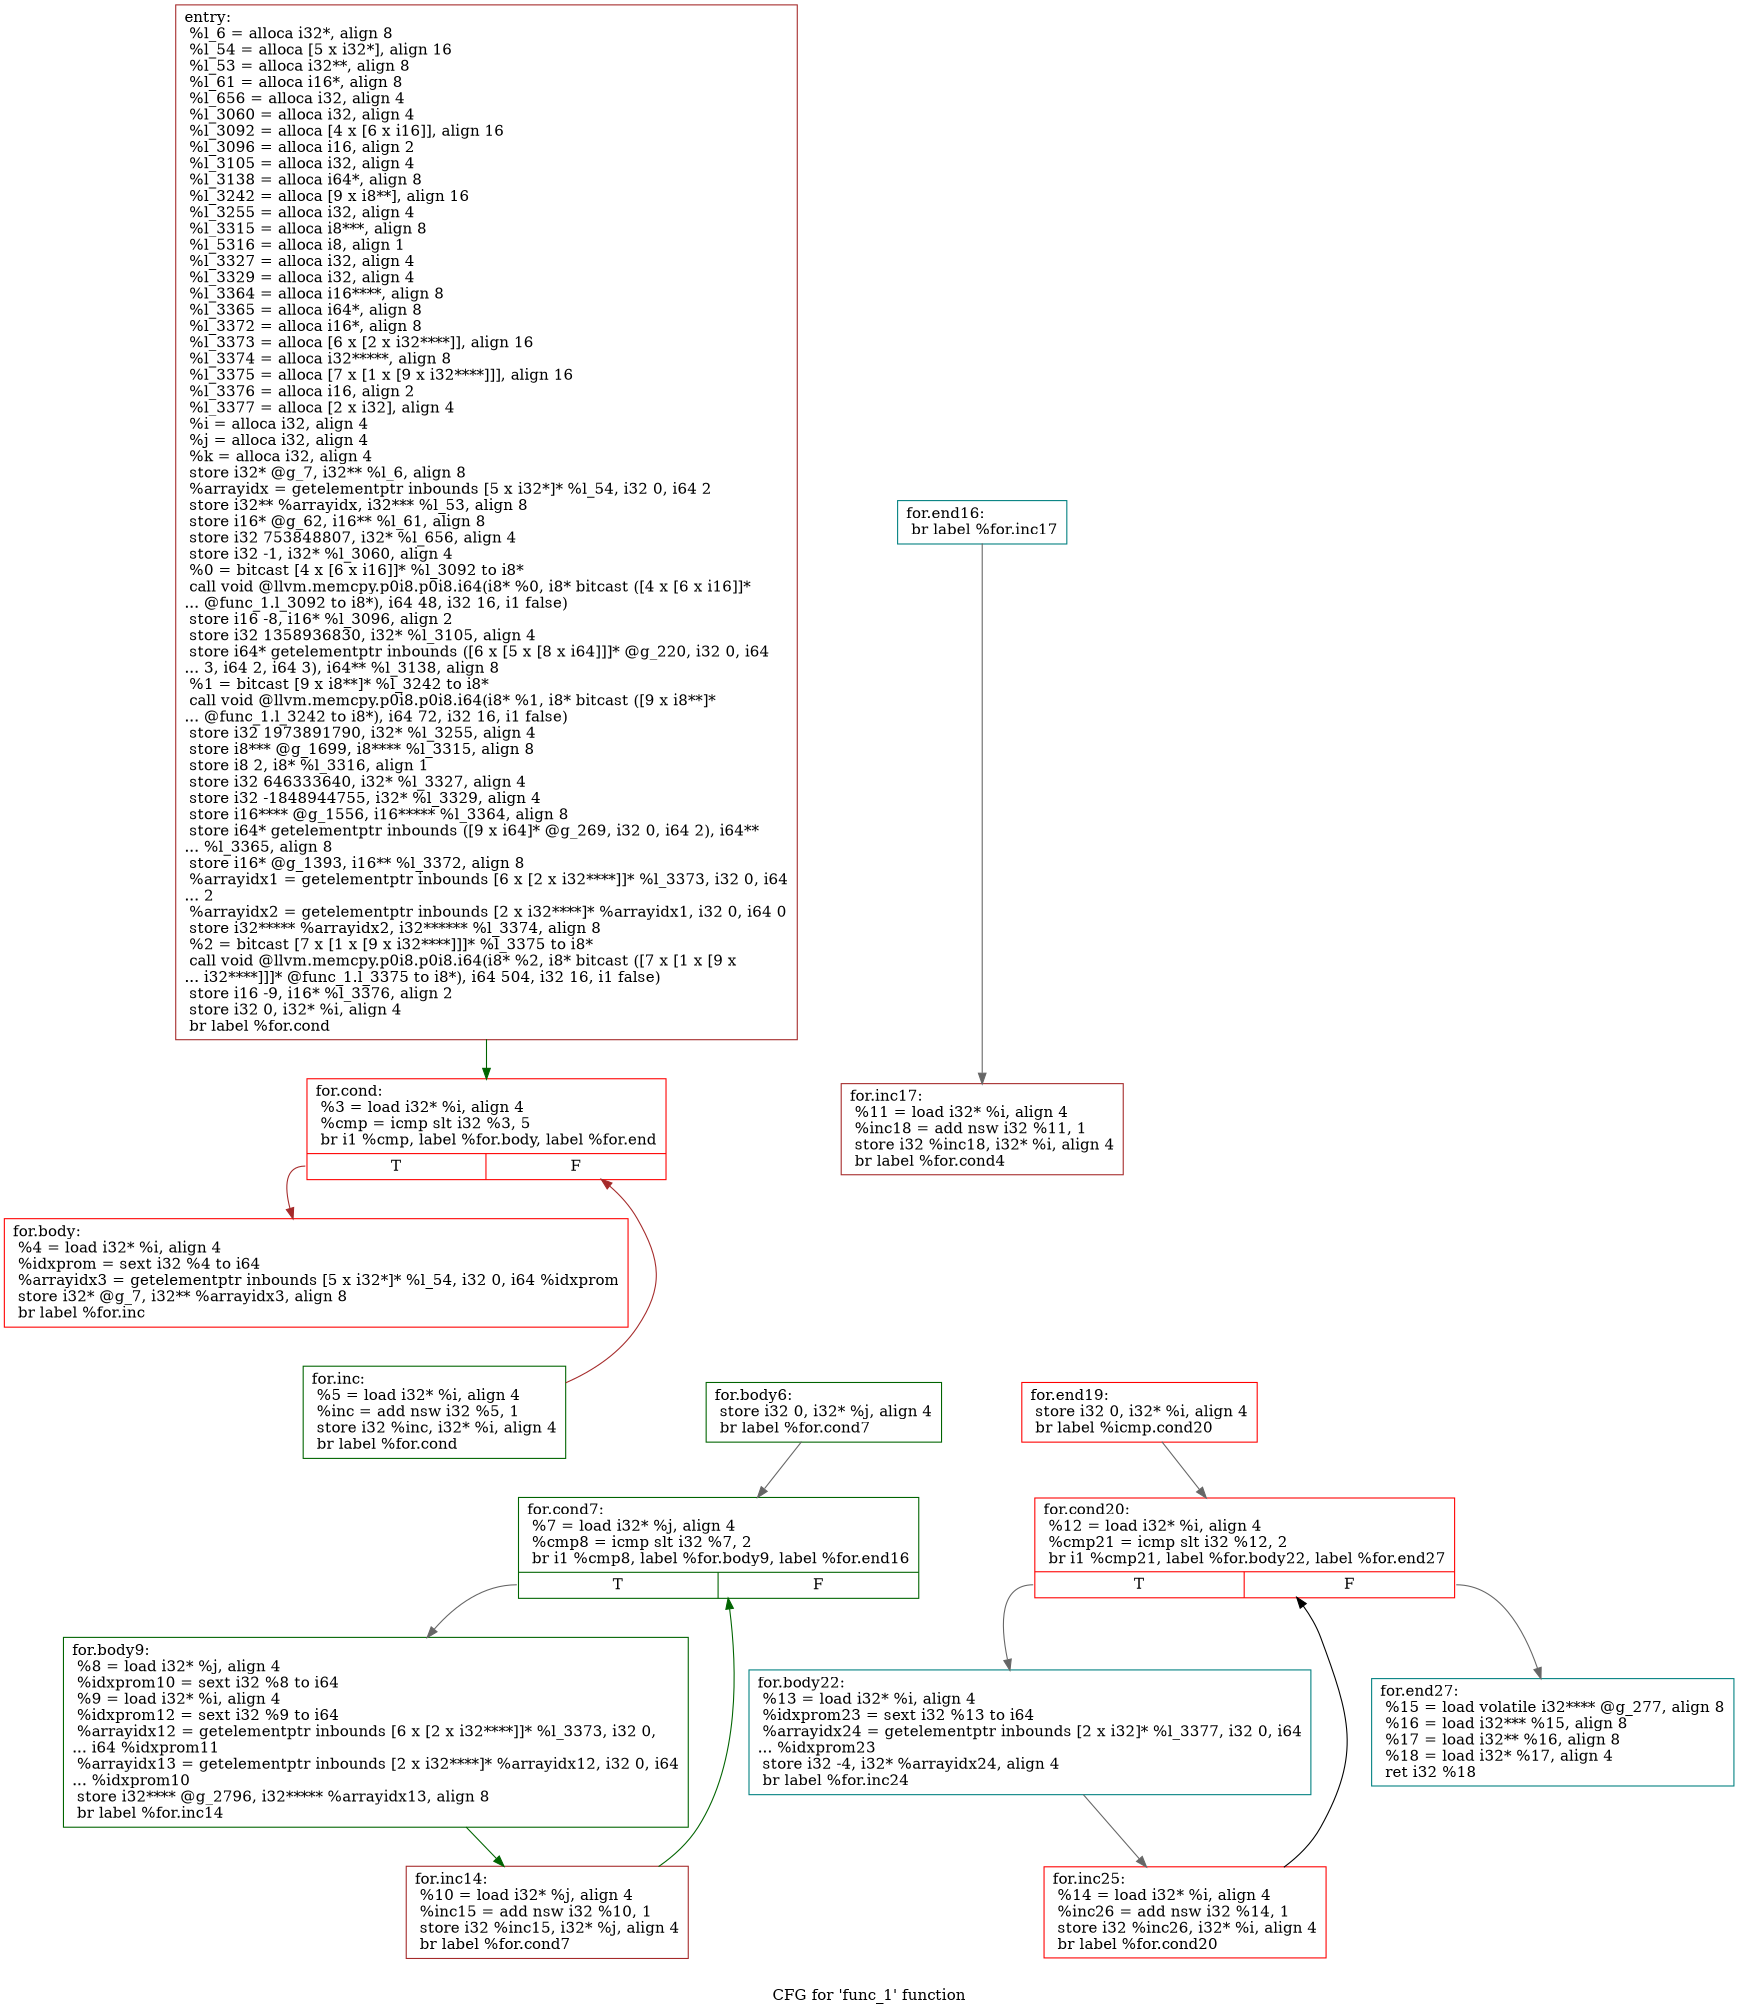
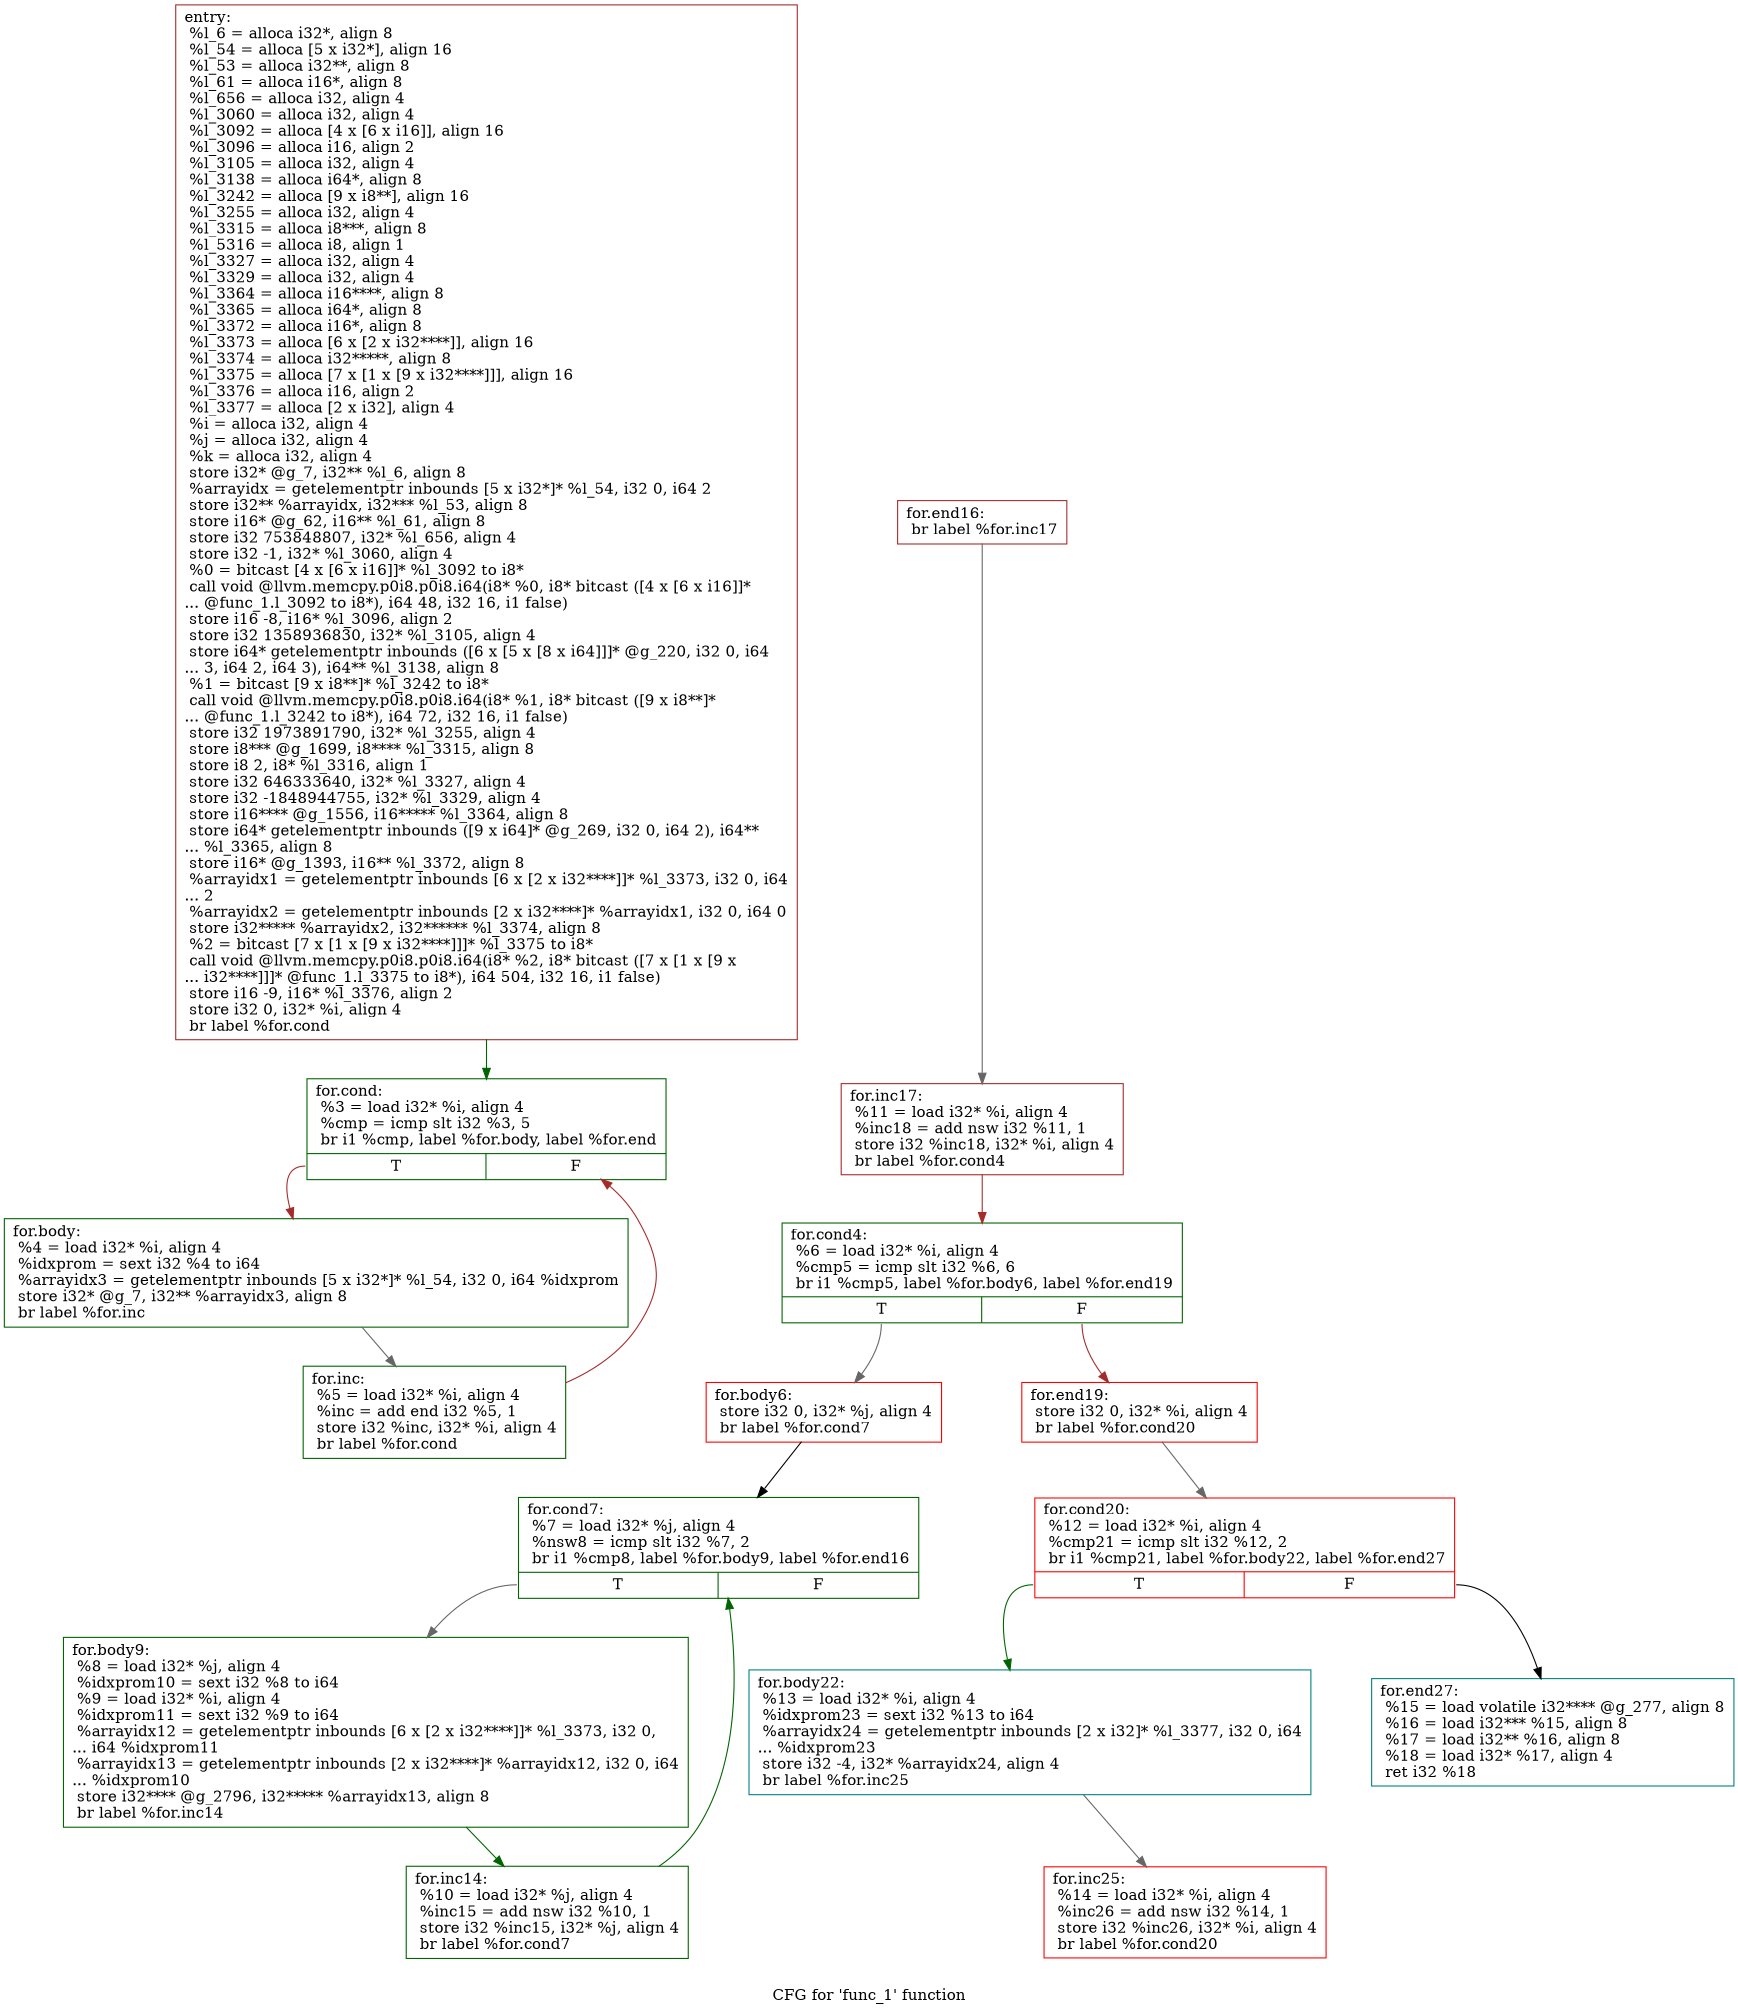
(982, 522) -> (982, 522)
(486, 1129) -> (486, 1129)
(316, 1273) -> (316, 1273)
none -> (982, 1273)
none -> (375, 1342)
(416, 1412) -> (415, 1412)
(824, 1412) -> (824, 1412)
(1122, 1428) -> (1113, 1428)
(783, 1465) -> (783, 1465)
(640, 1542) -> (639, 1542)
(1509, 1613) -> (1509, 1613)
(1004, 1614) -> (1004, 1614)
(206, 1715) -> (206, 1715)
(1347, 1742) -> none
(834, 1781) -> (834, 1781)
(547, 1912) -> (547, 1912)
